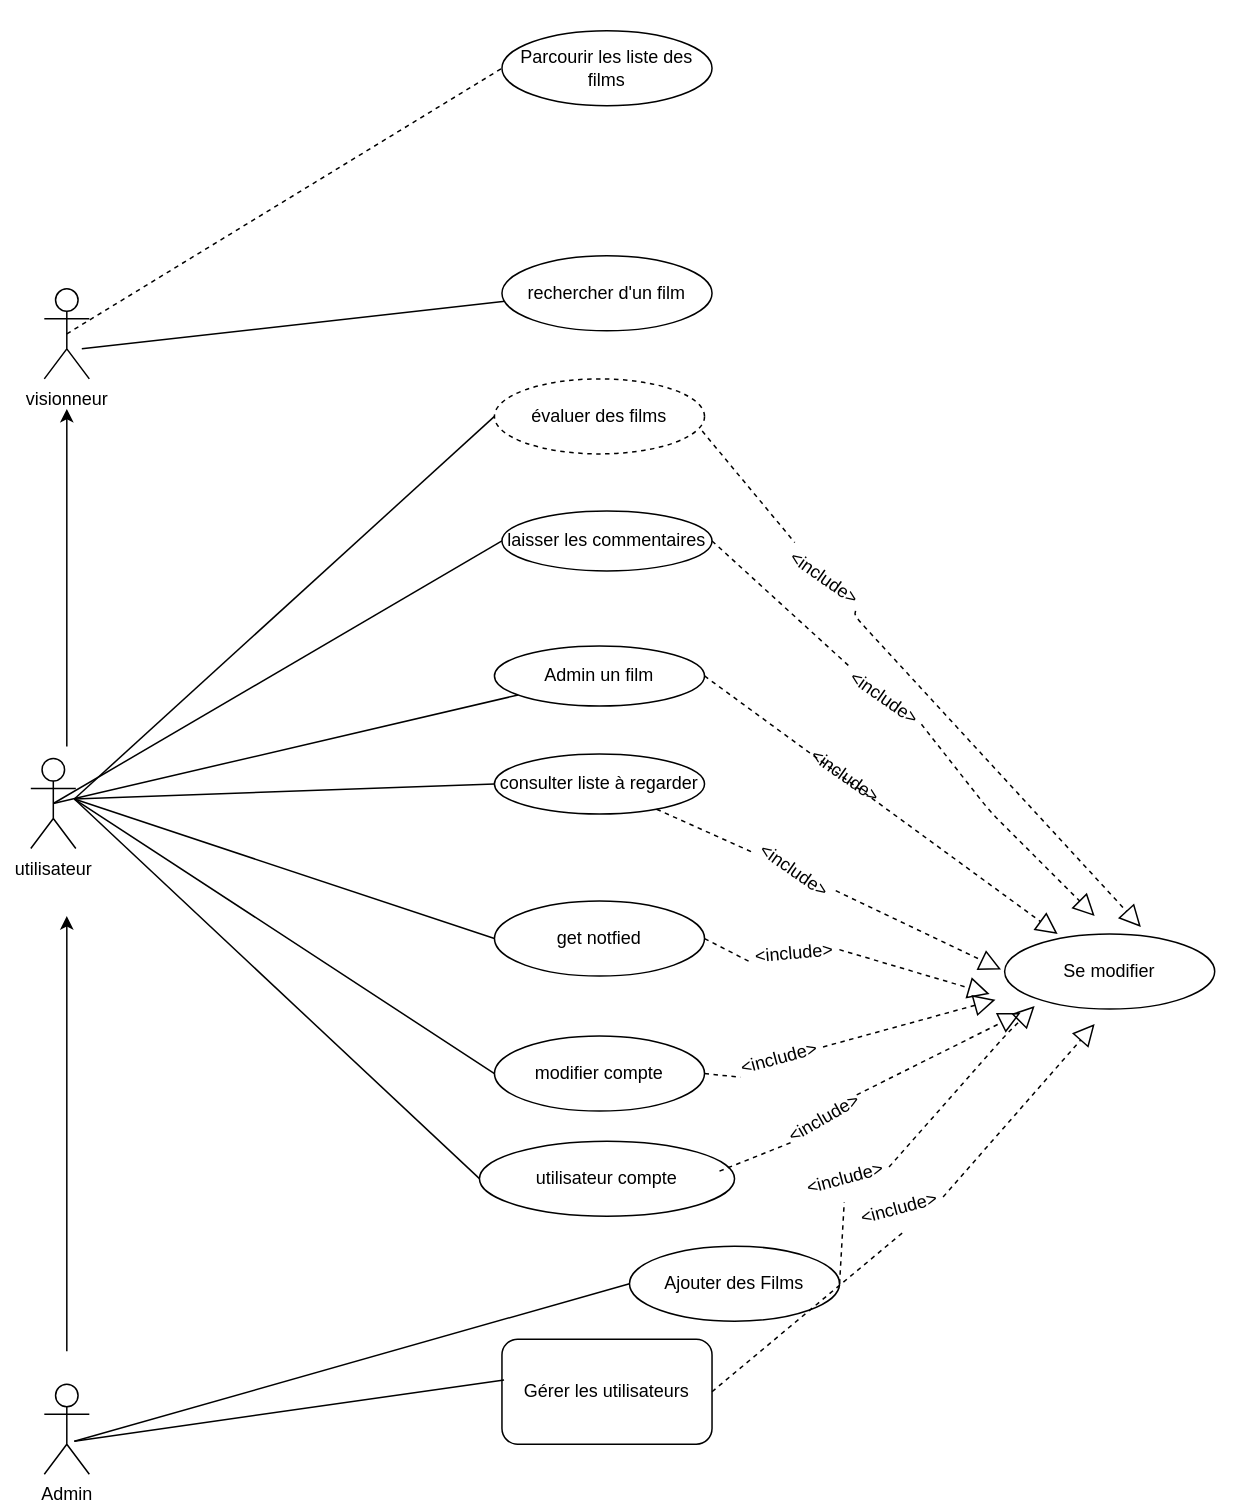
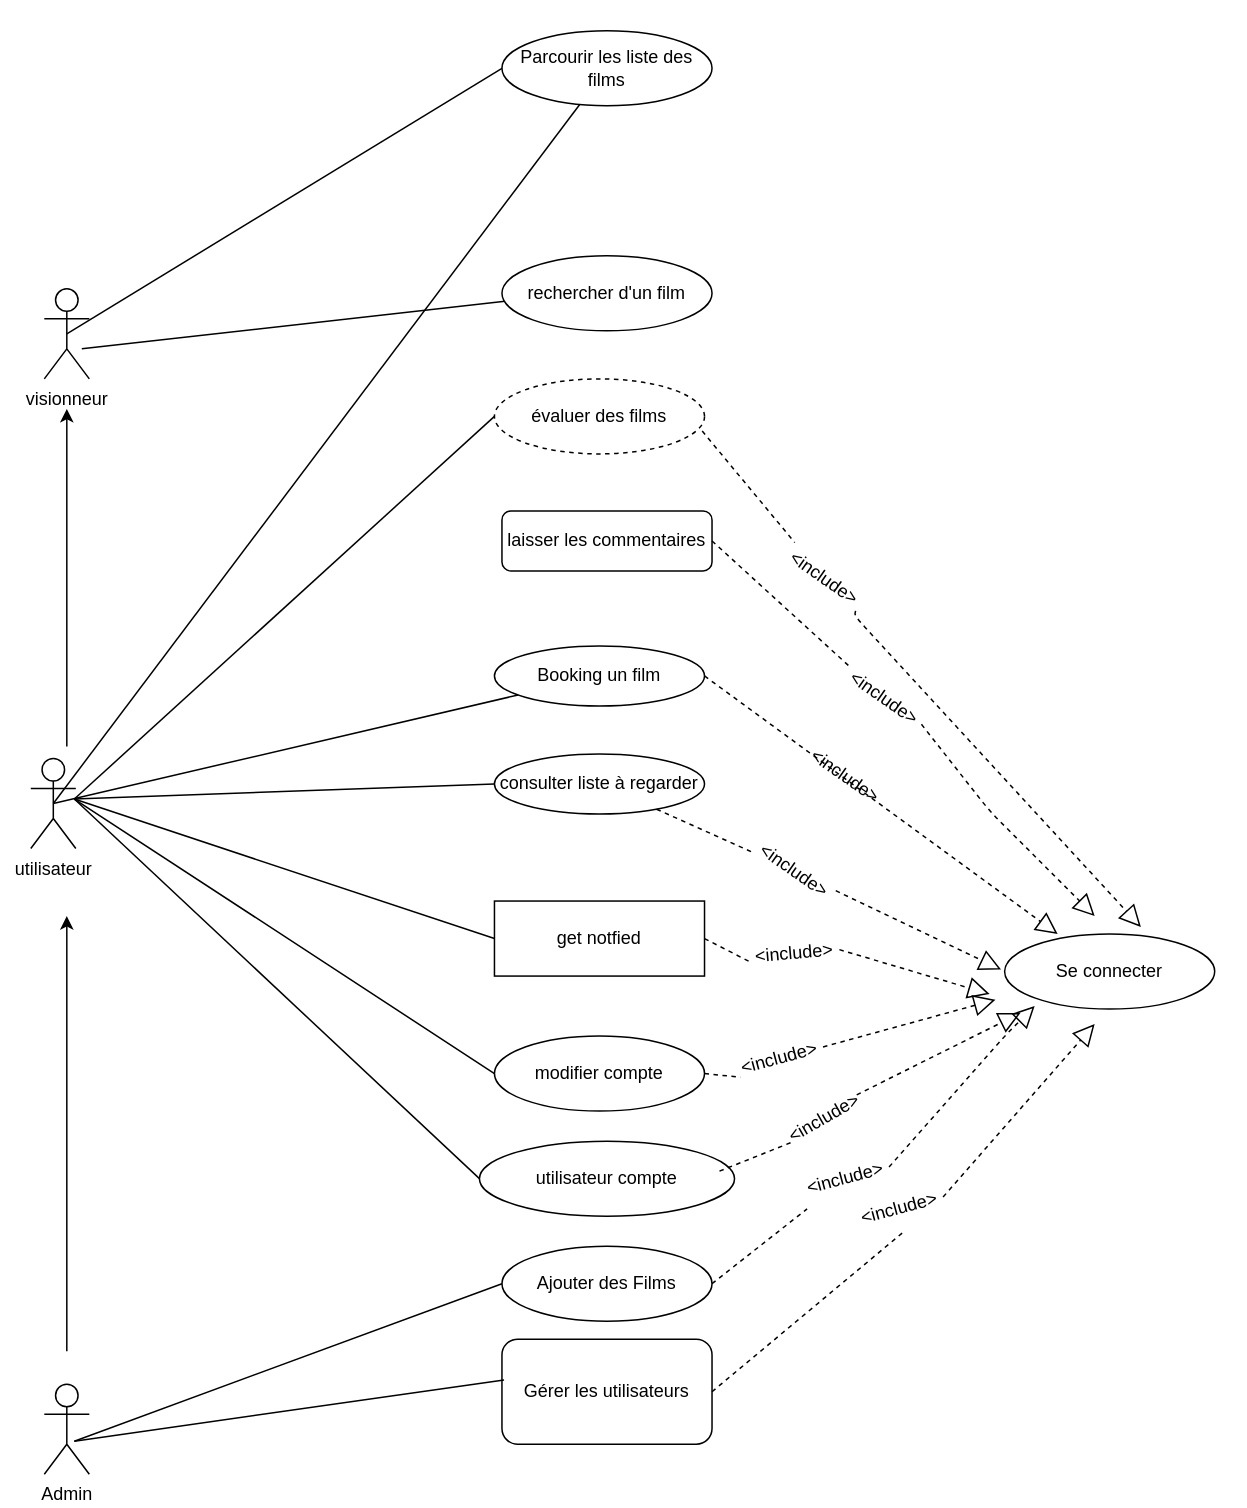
(295, 194) -> (295, 194)
(607, 541) -> (607, 541)
(301, 658) -> (318, 452)
(599, 676) -> (599, 676)
(599, 938) -> (599, 938)
(1109, 971) -> (1109, 971)
(734, 1283) -> (607, 1283)
